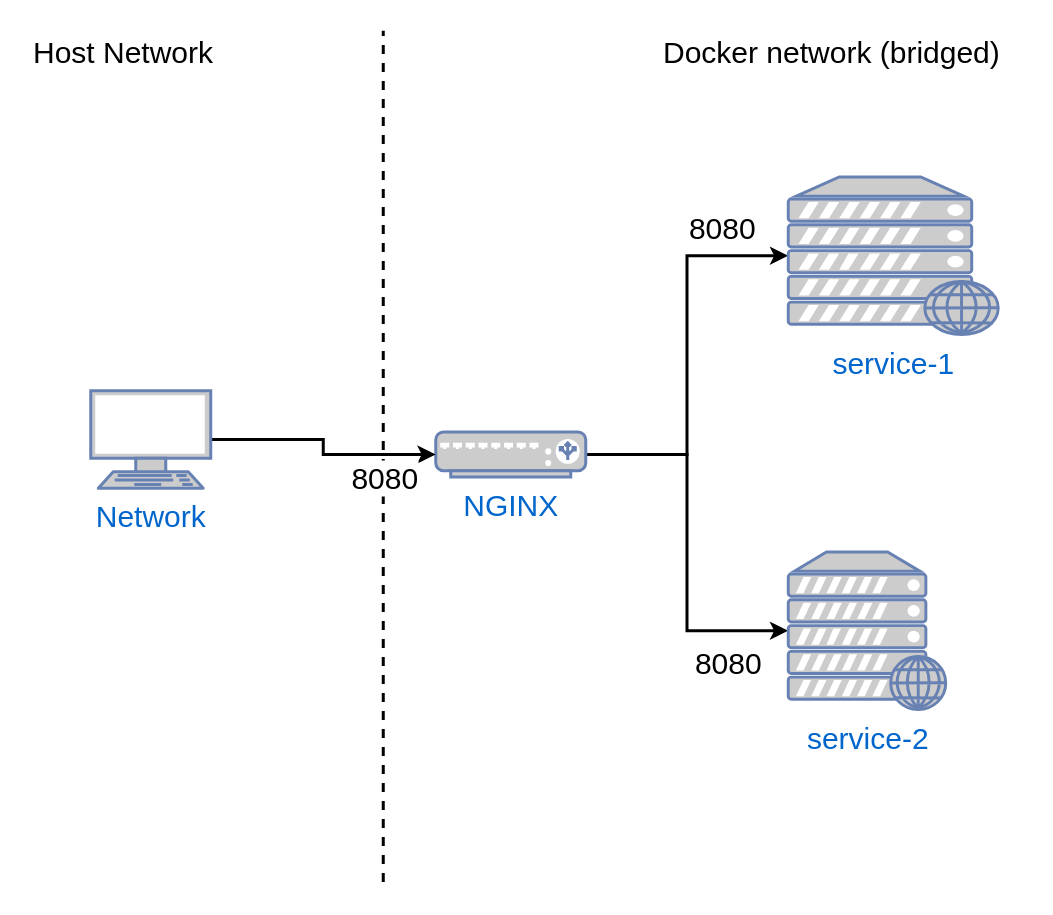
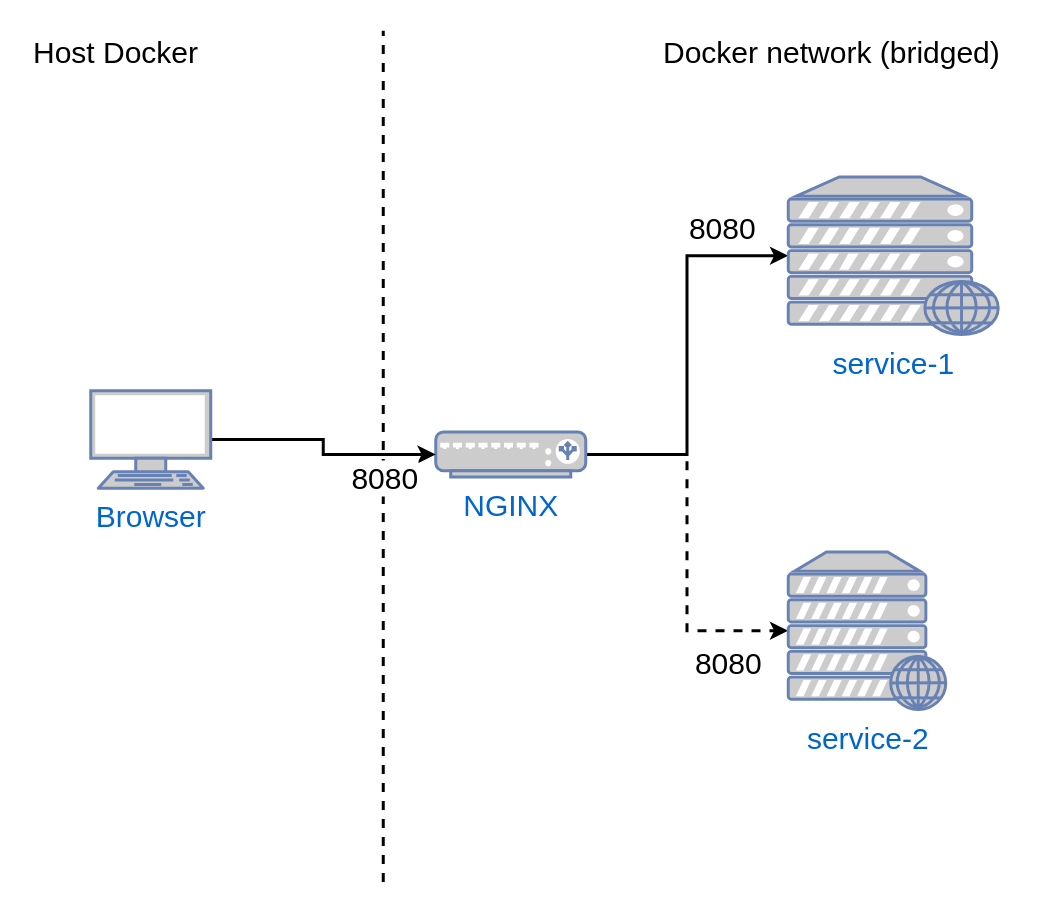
(131, 53) -> (122, 53)
(152, 510) -> (152, 510)
(687, 585) -> (687, 585)
